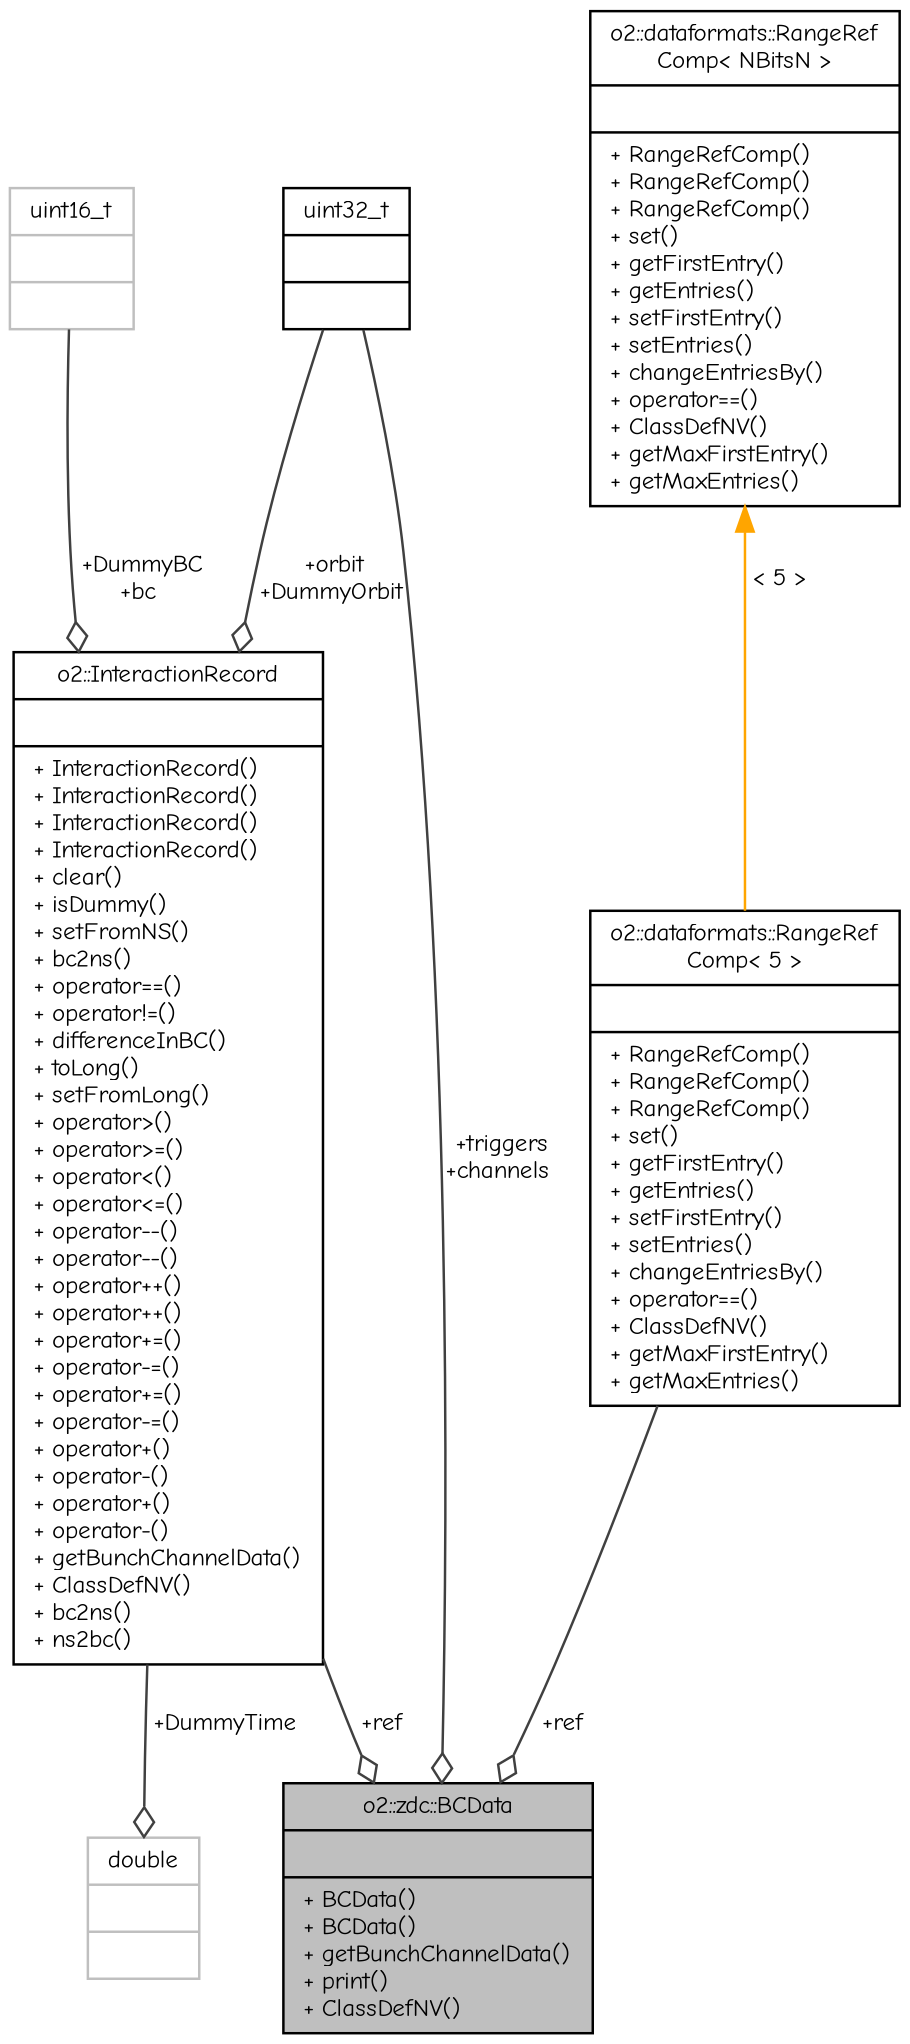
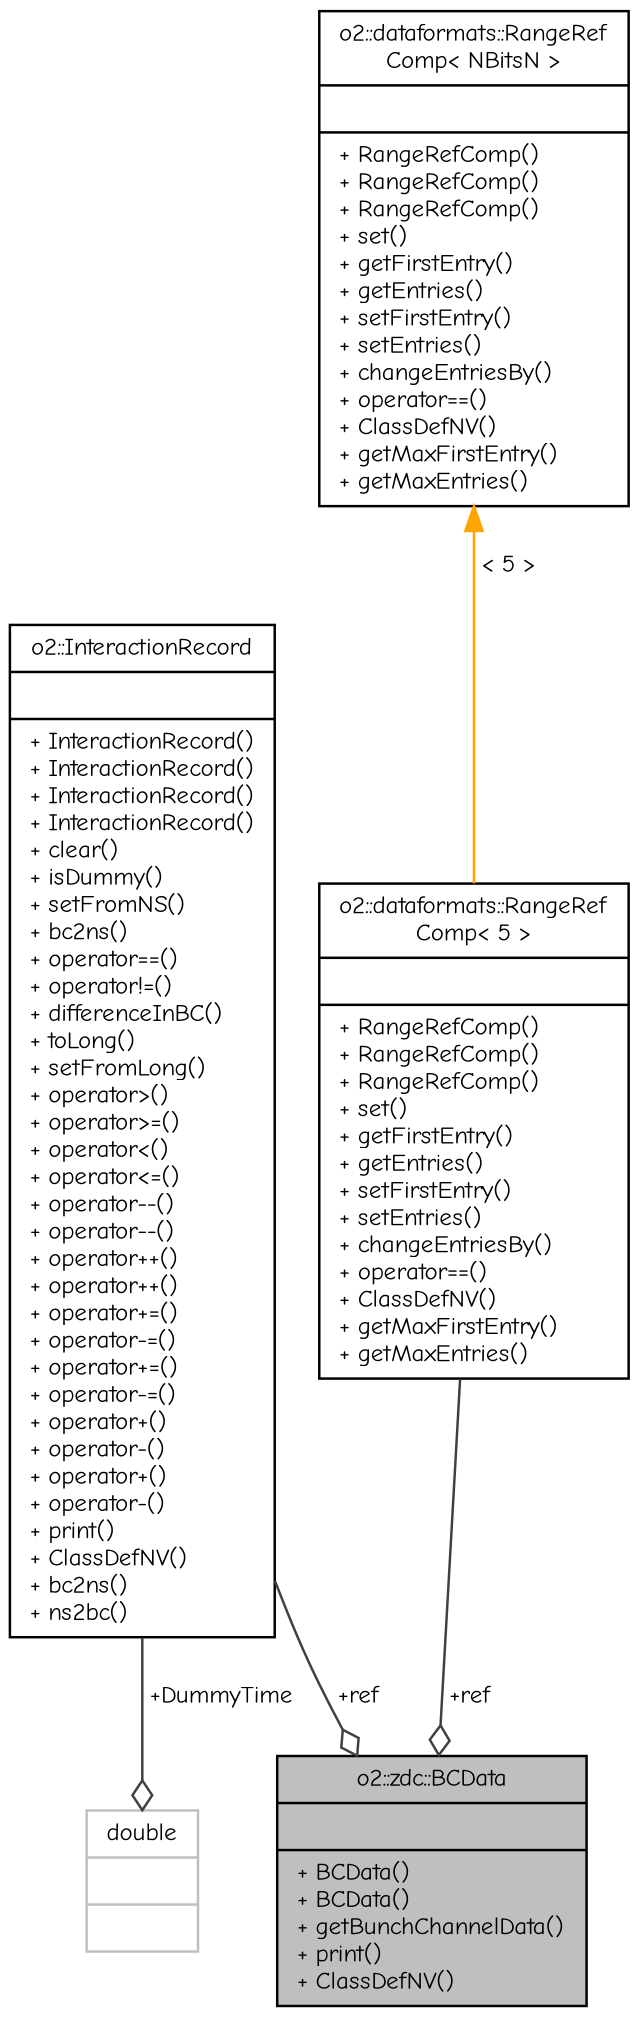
(72, 259) -> none
(346, 259) -> none
(168, 1558) -> (73, 1531)
